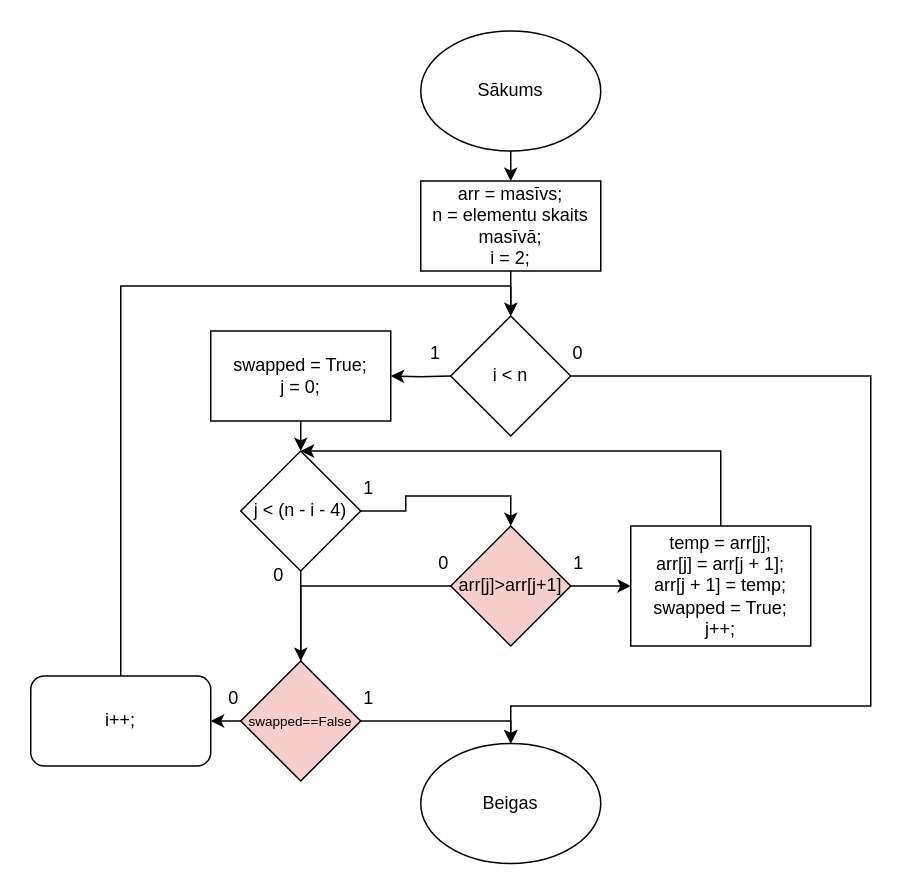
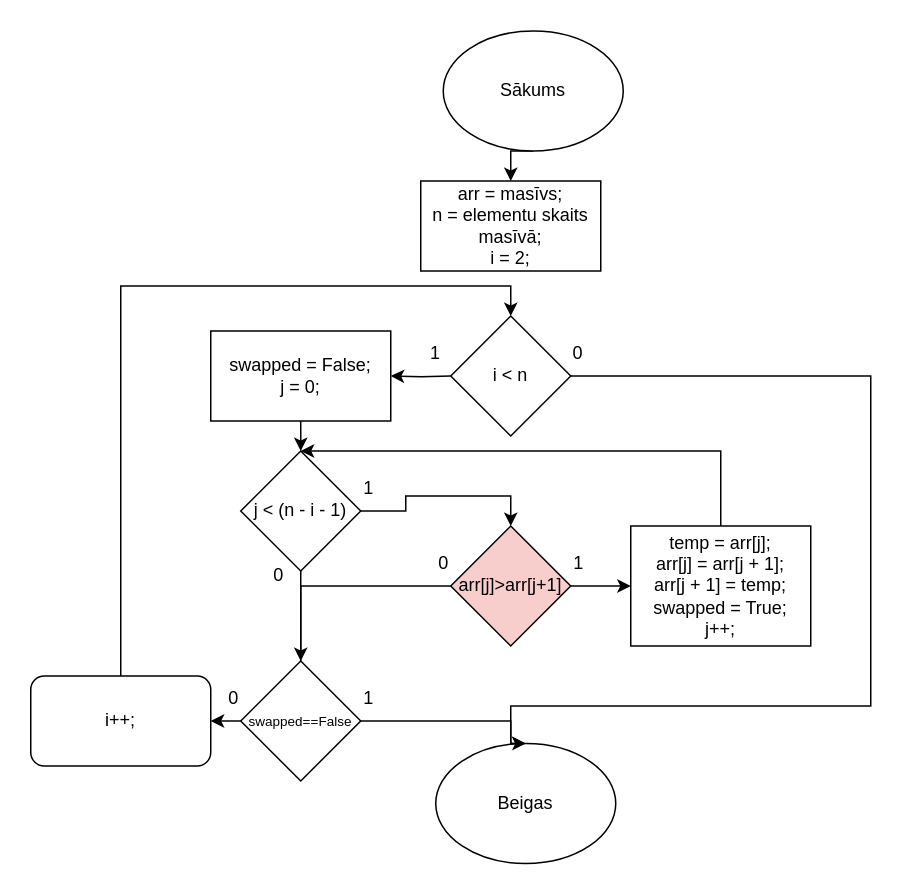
(511, 91) -> (533, 91)
(511, 277) -> none
(508, 286) -> (508, 286)
(301, 376) -> (301, 376)
(301, 511) -> (301, 511)
(301, 721) -> (301, 721)
(511, 803) -> (526, 803)
